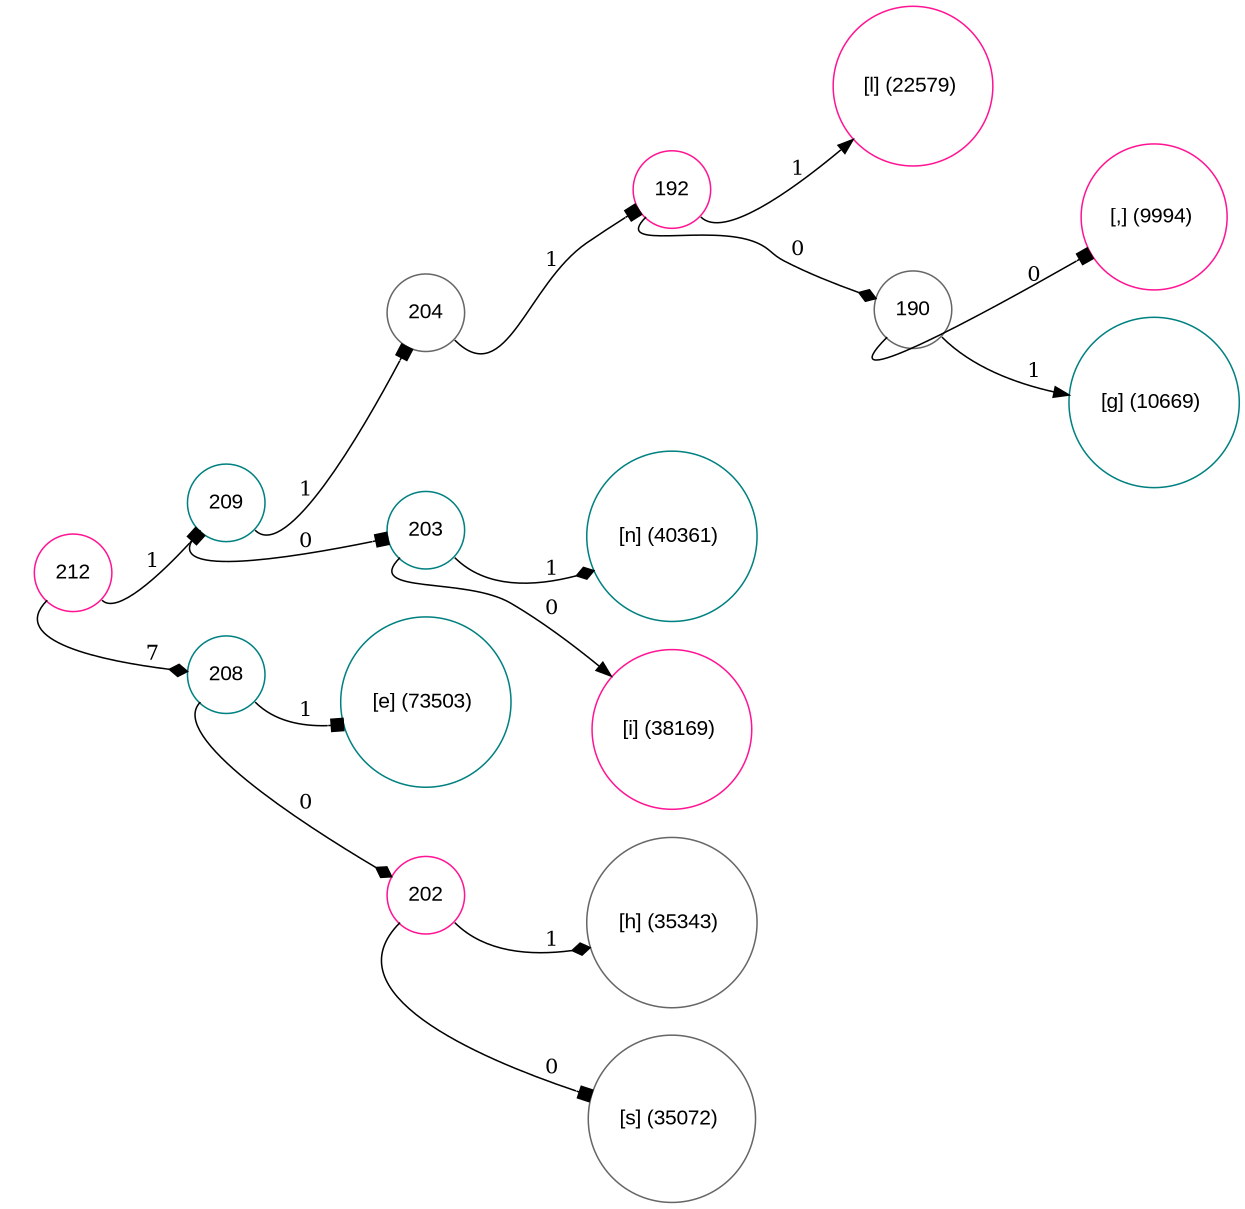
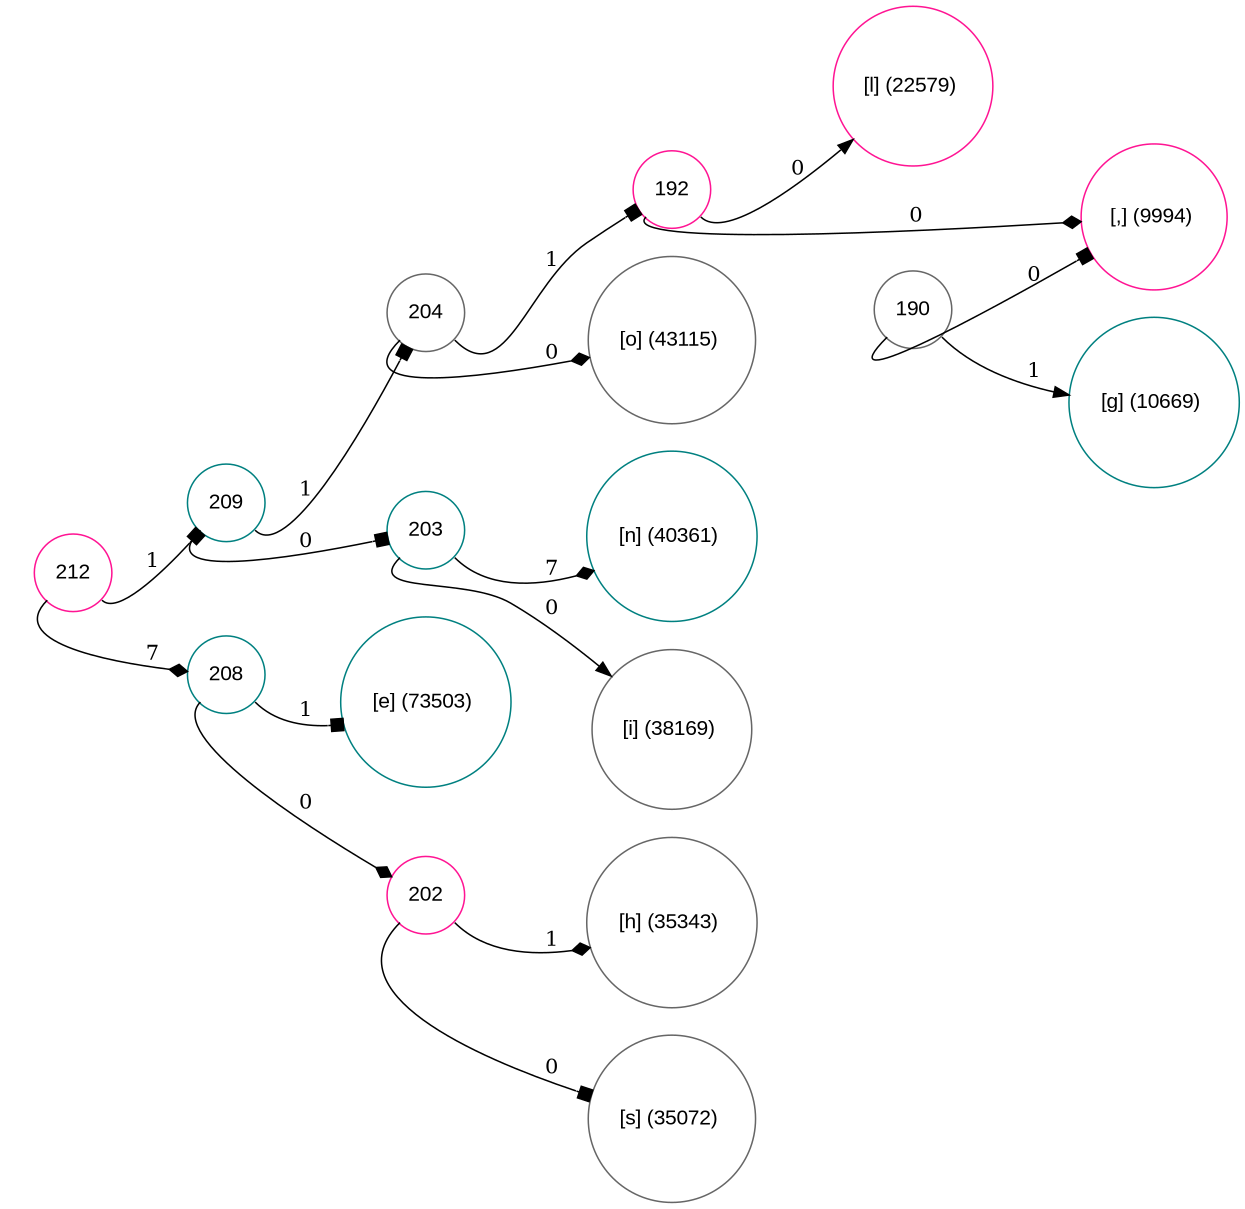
(795, 169) -> (795, 169)
(746, 240) -> (851, 233)
none -> (672, 340)
(549, 569) -> (549, 569)
(672, 729) -> (672, 729)
